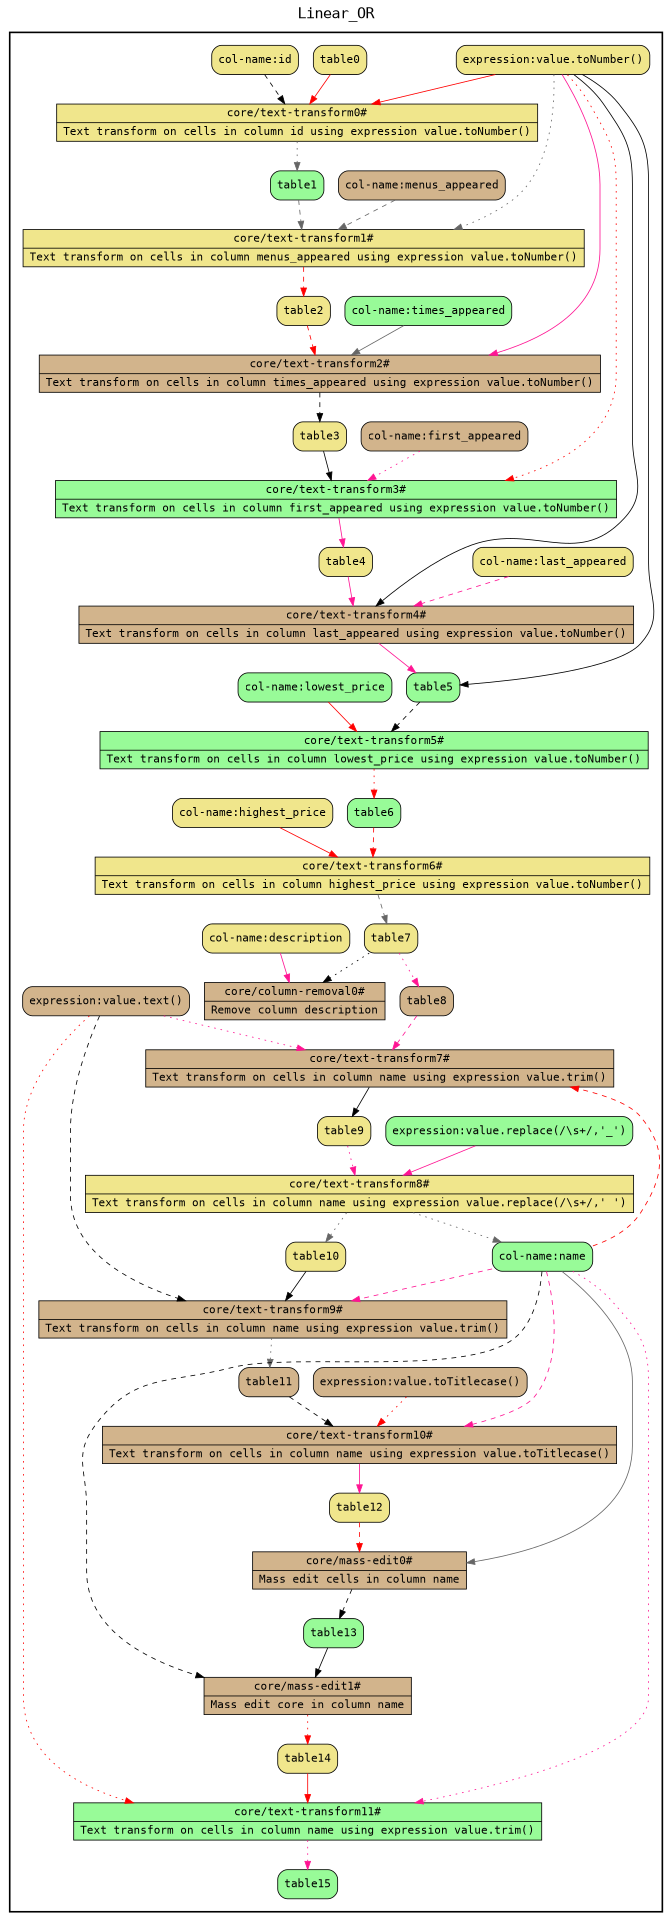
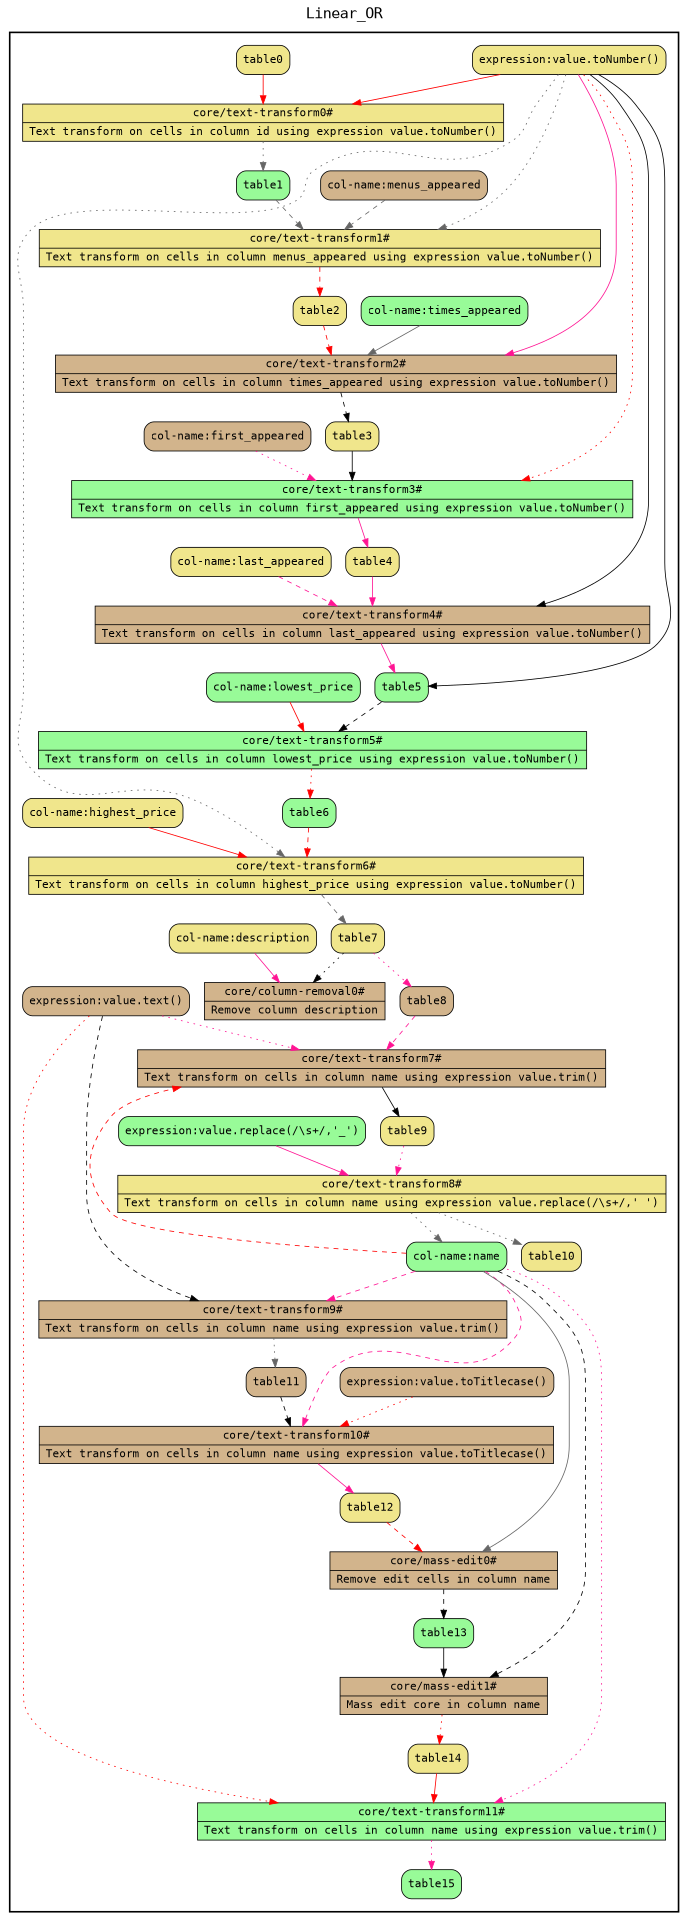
(255, 60) -> none
none -> (23, 337)
(298, 1283) -> none
(360, 1579) -> (444, 1579)
